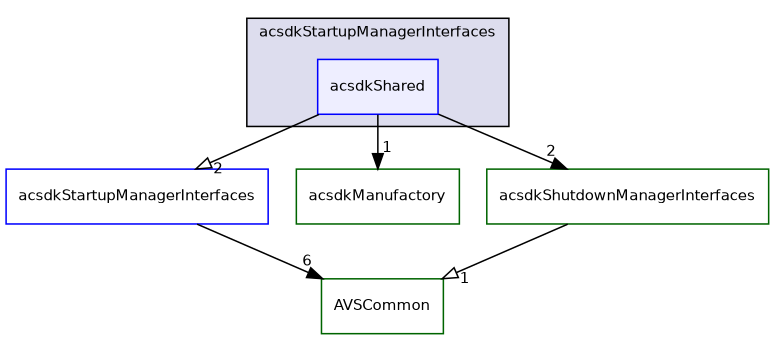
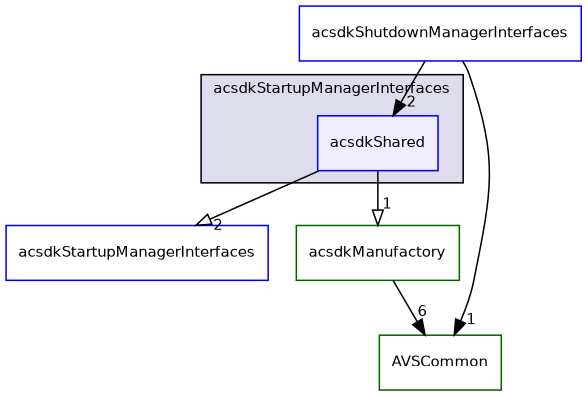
(378, 136) -> (378, 193)
(496, 139) -> (411, 85)
(628, 197) -> (440, 34)
(253, 248) -> (405, 301)
(512, 248) -> (489, 191)
